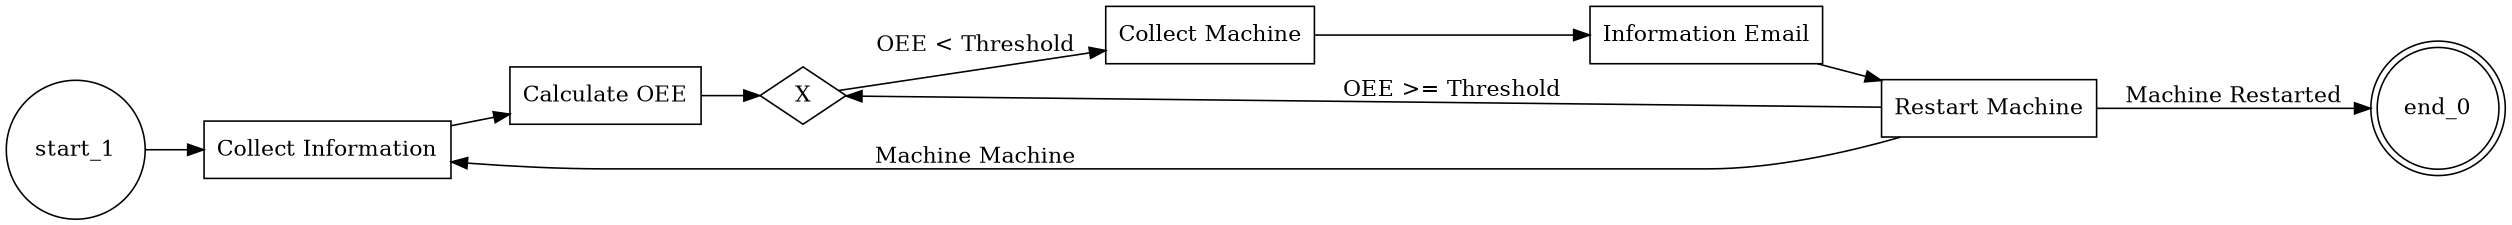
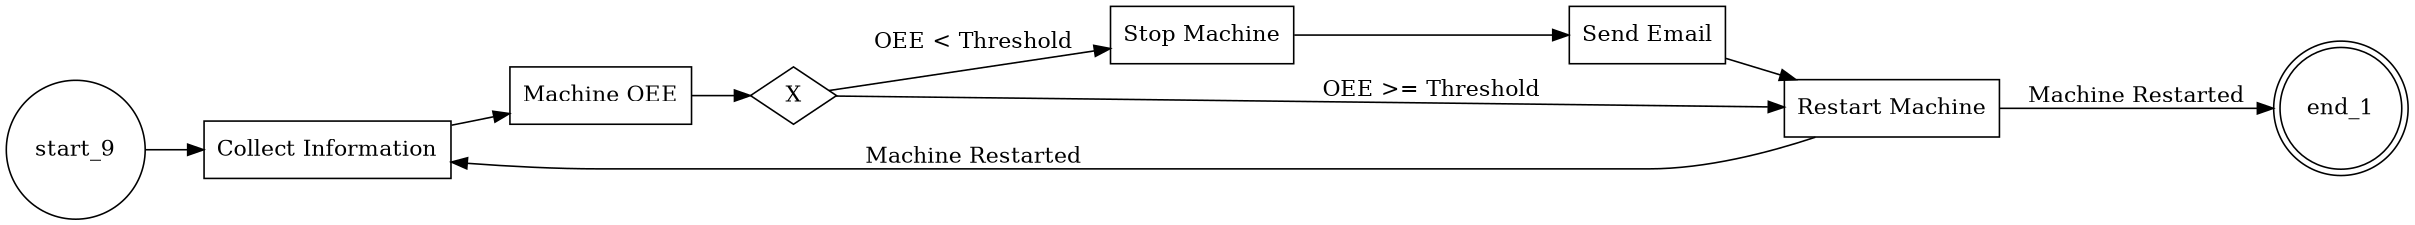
(1210, 35) -> (1202, 35)
(1706, 35) -> (1647, 35)
(606, 96) -> (601, 96)
(1372, 102) -> (1302, 101)
(2438, 108) -> (2341, 108)
(76, 150) -> (76, 150)
(976, 157) -> (974, 157)
